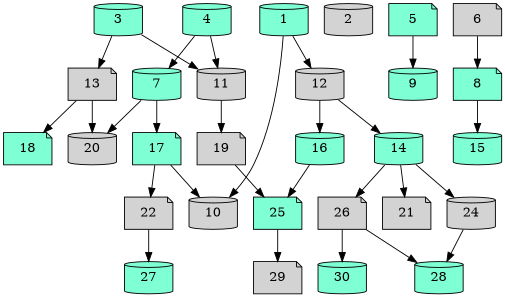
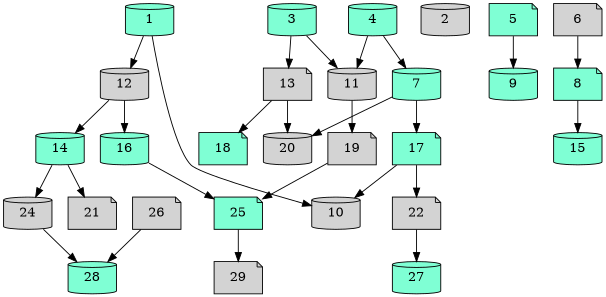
(373, 178) -> none
(342, 278) -> none
